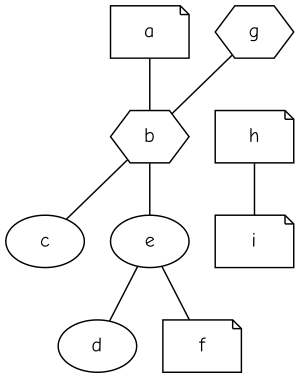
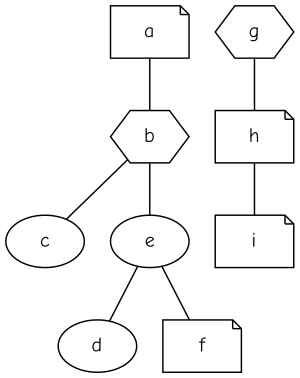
(202, 84) -> (254, 84)
